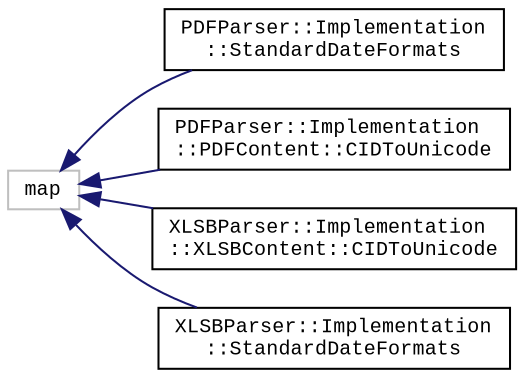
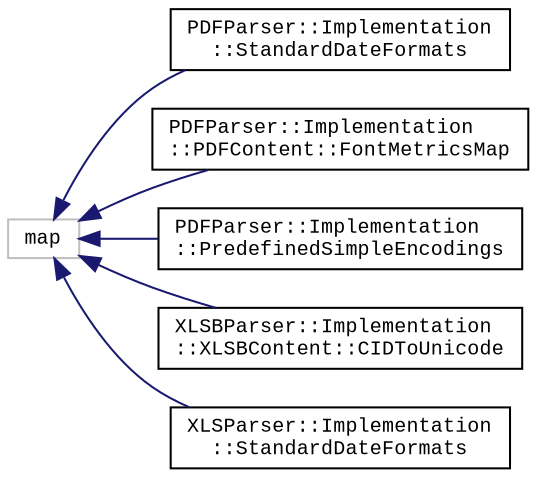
(334, 139) -> (340, 139)
none -> (340, 239)
(334, 338) -> (340, 438)
